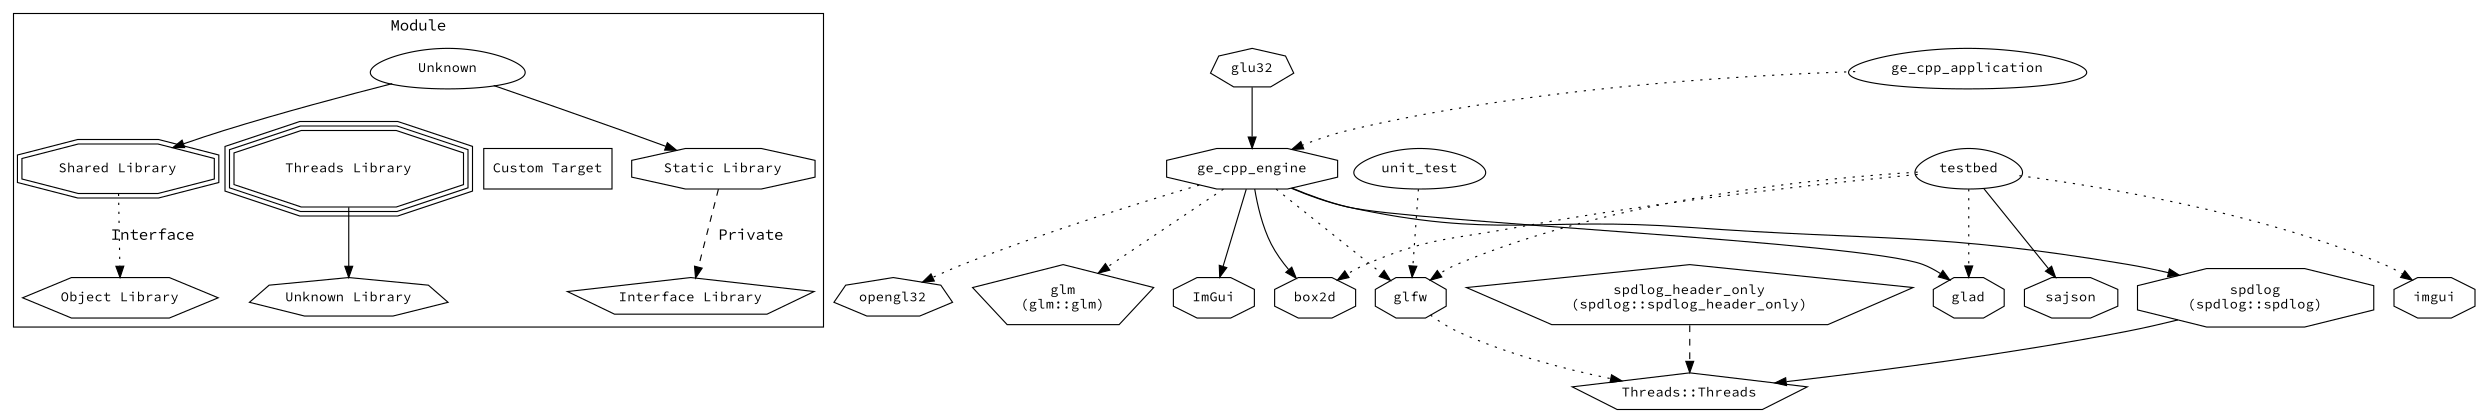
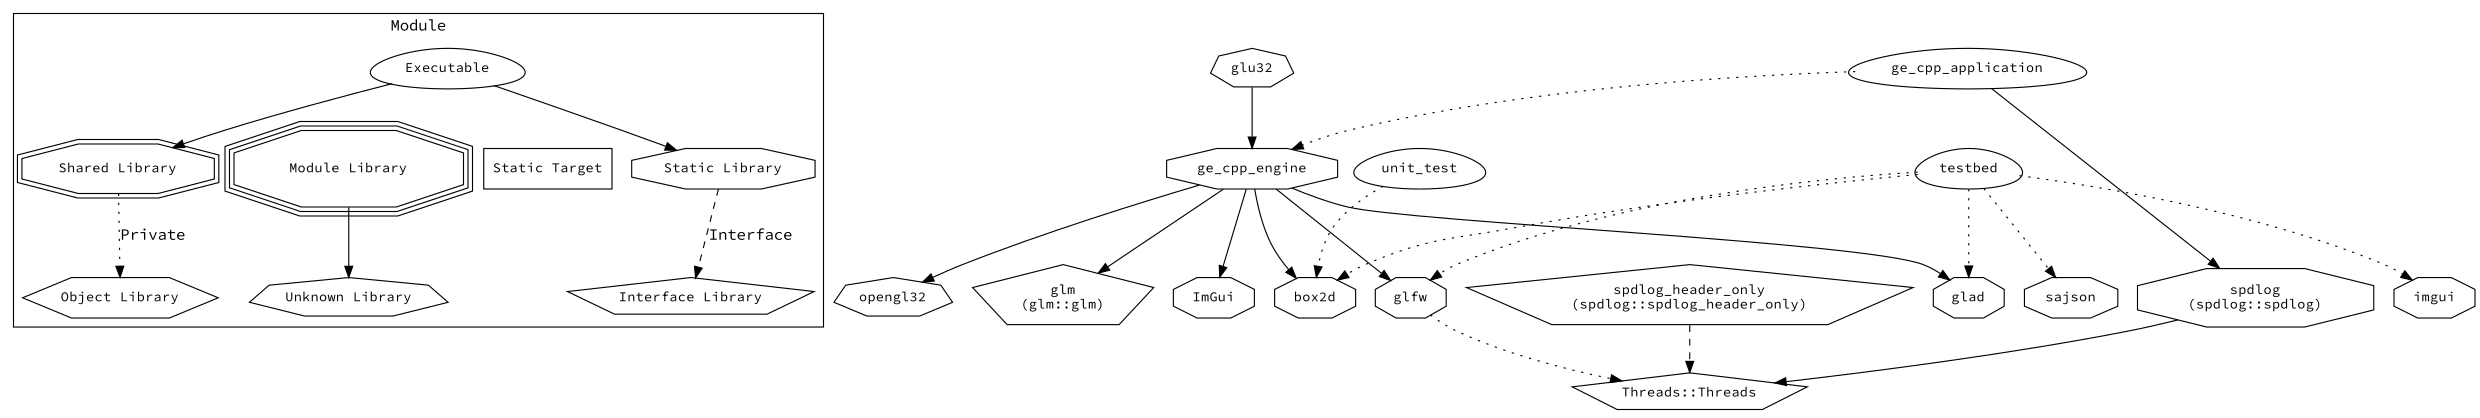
(448, 69) -> (448, 69)
(349, 169) -> (349, 169)
(548, 169) -> (548, 169)
(1065, 228) -> (1065, 228)
(1166, 228) -> (1166, 228)
(1416, 228) -> (1340, 218)
(2016, 229) -> (2016, 229)
(1729, 230) -> (2101, 175)
(1329, 231) -> (1324, 227)
(153, 236) -> (153, 236)
(751, 236) -> (751, 236)
